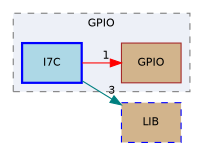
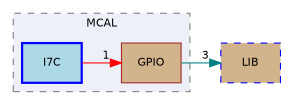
(102, 24) -> (102, 24)
(97, 90) -> (197, 63)
